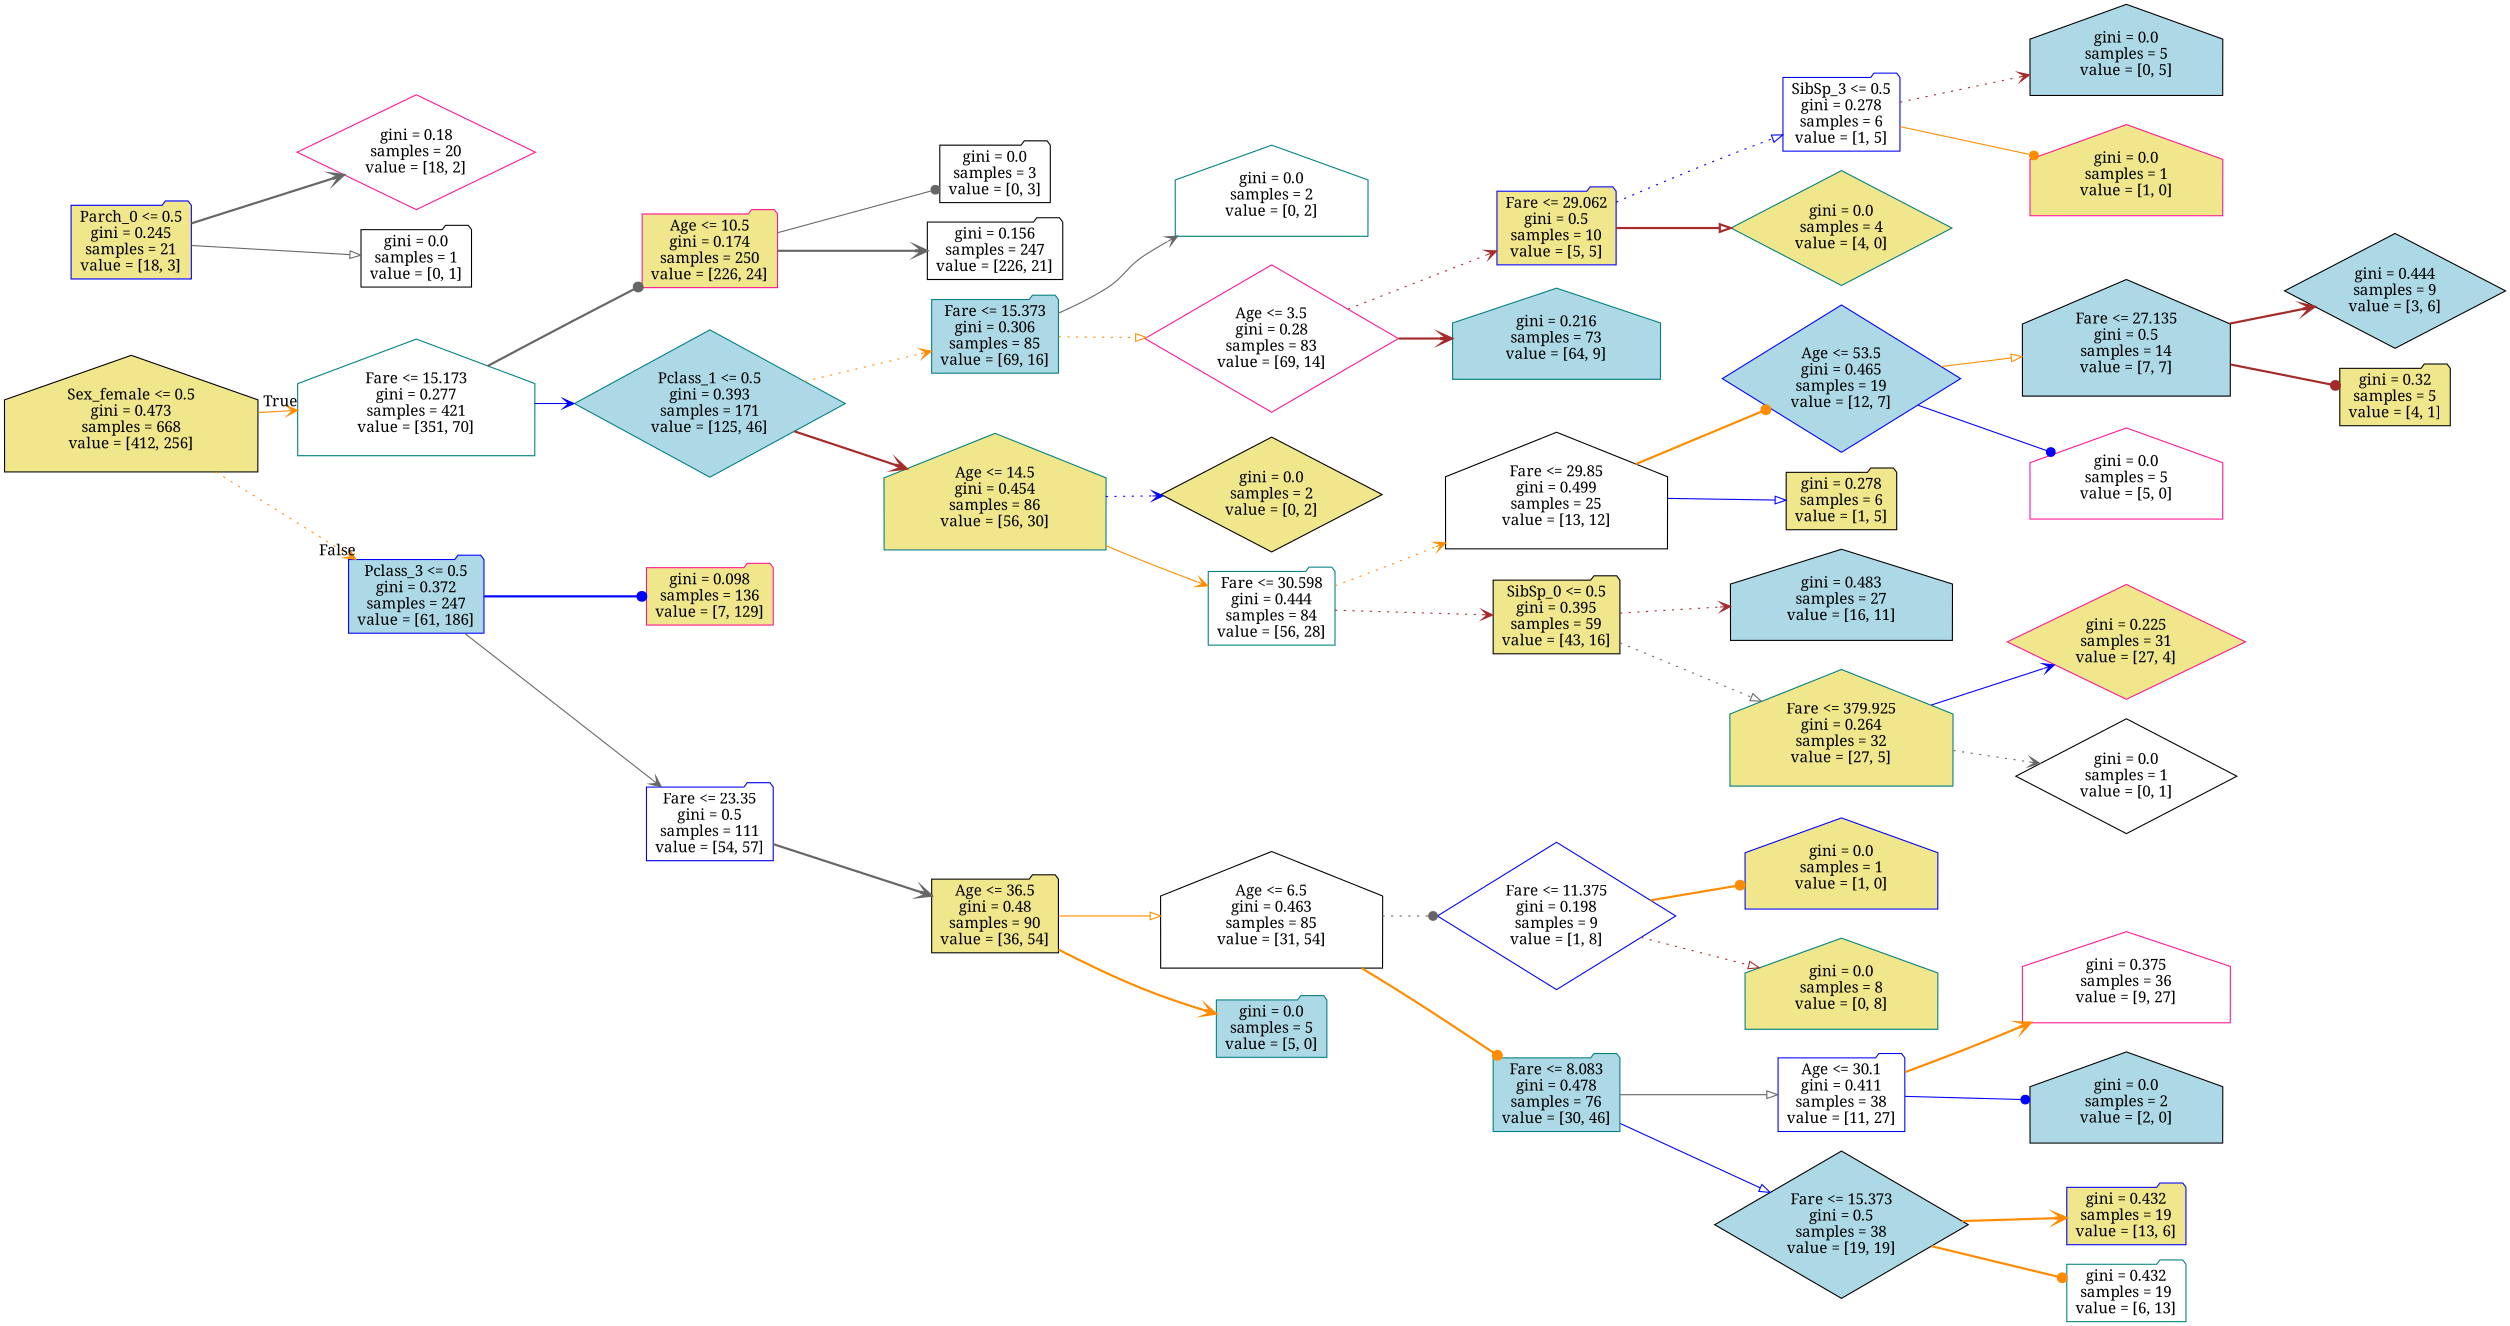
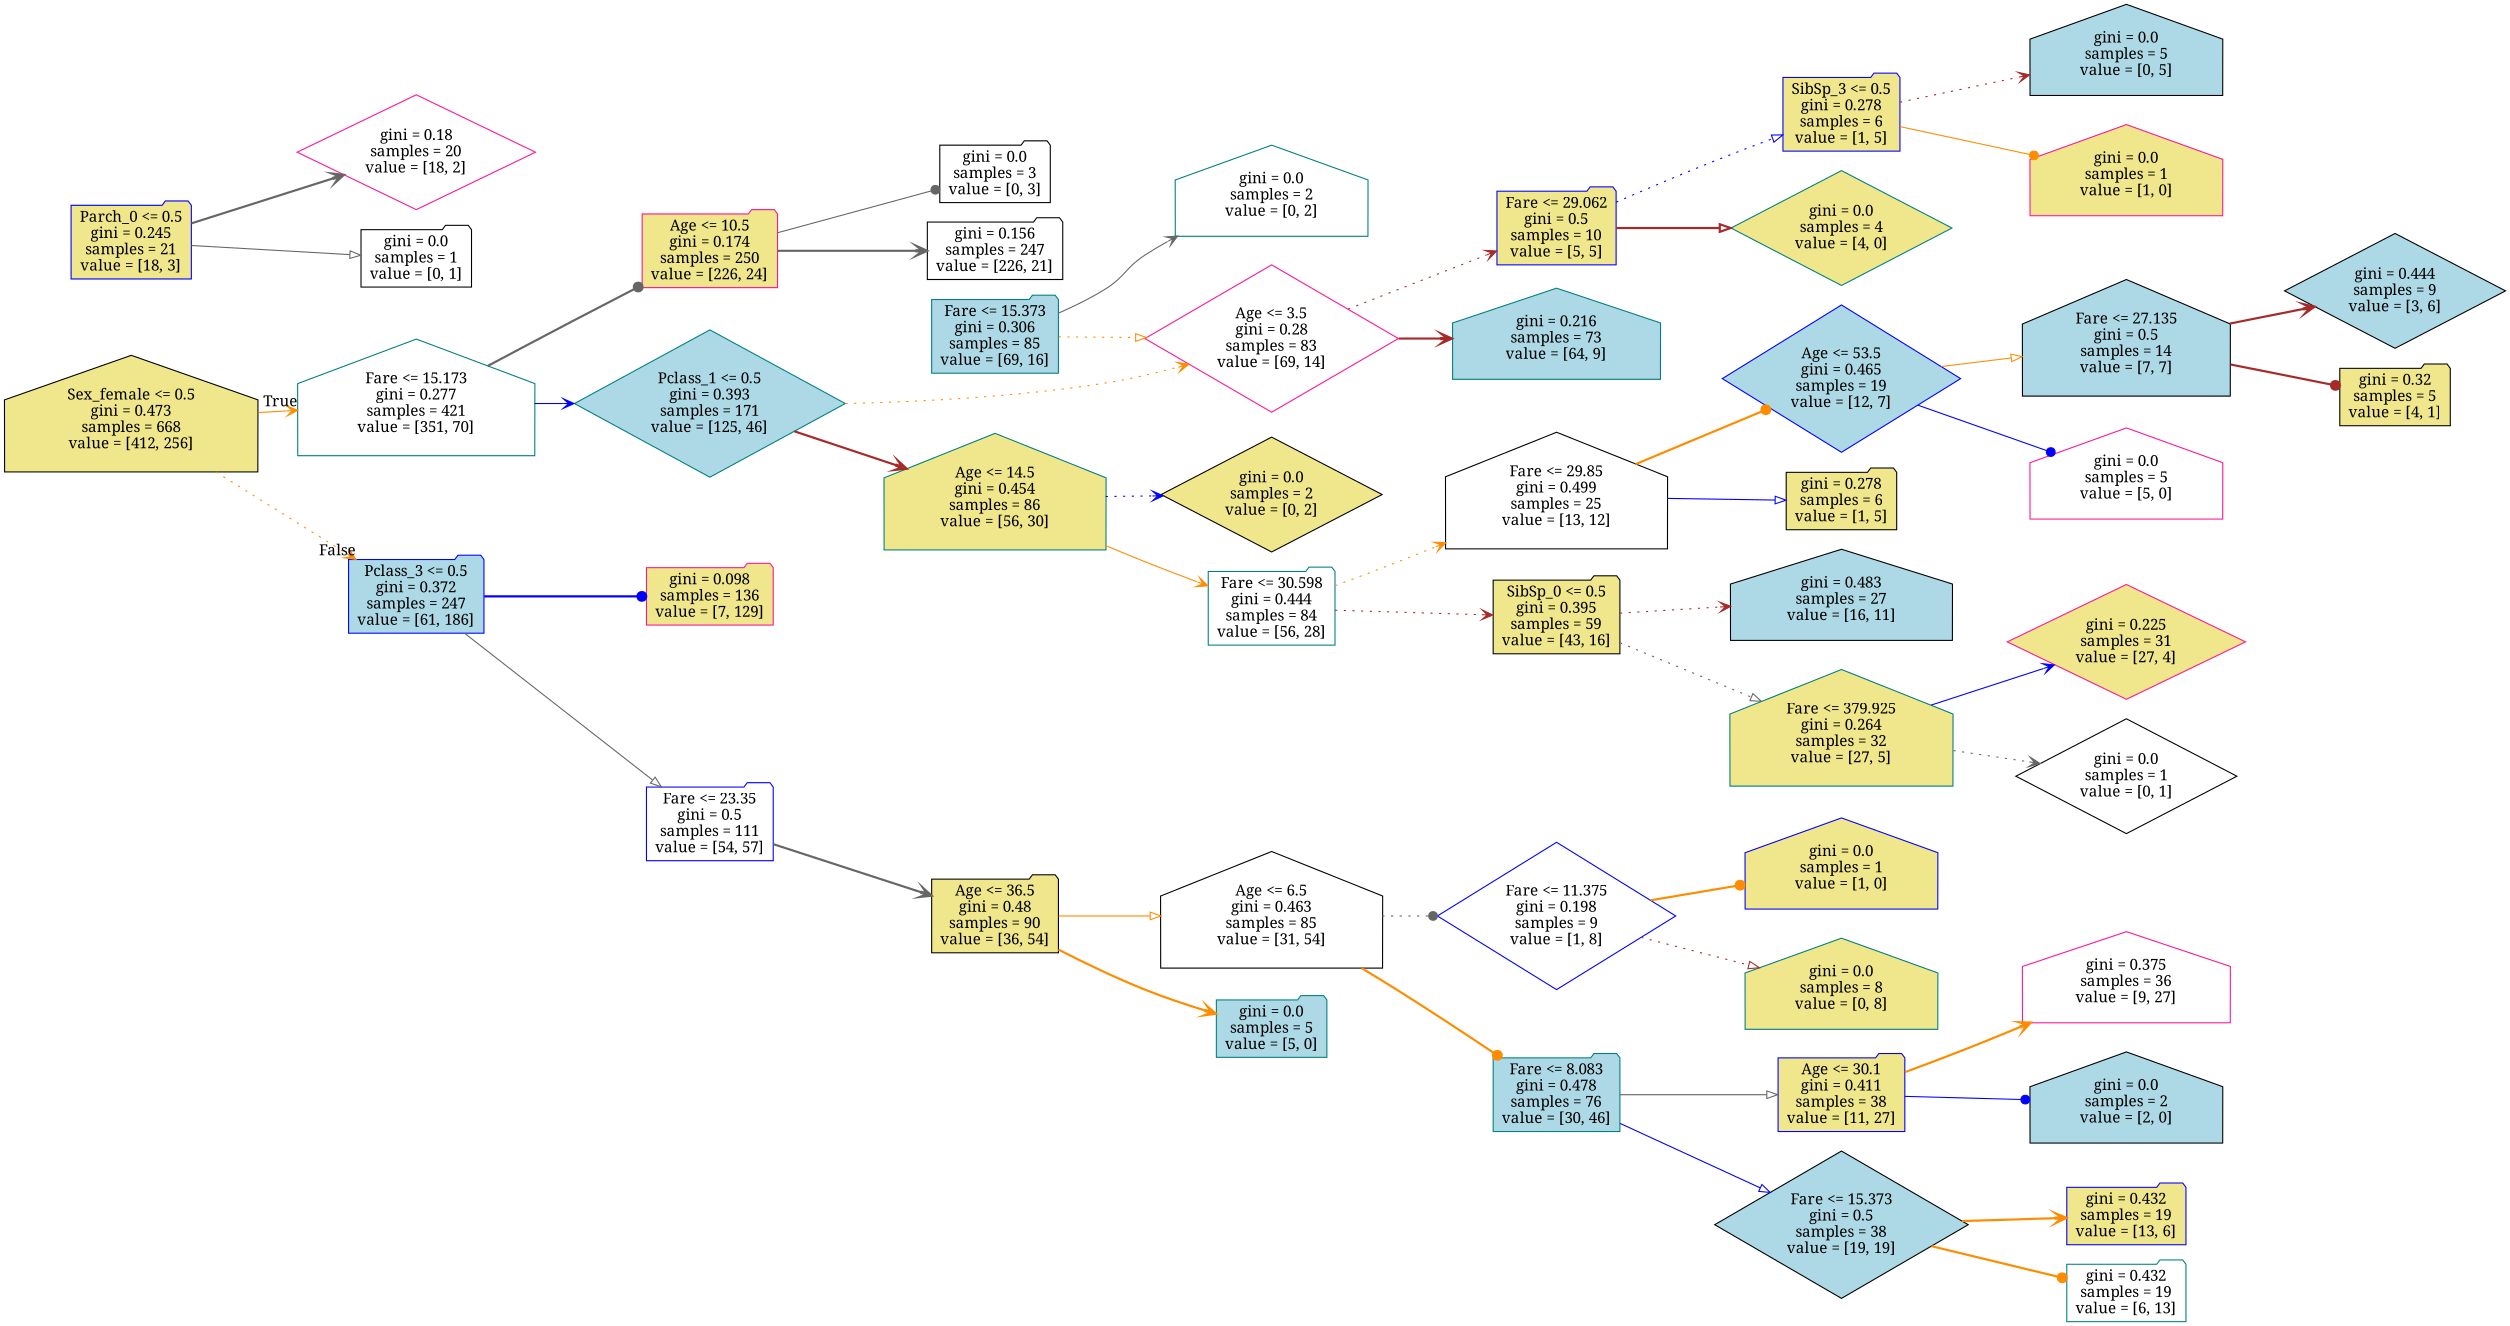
(1841, 114) -> (1841, 114)
(863, 368) -> (1013, 394)
(559, 707) -> (559, 707)
(1841, 1095) -> (1841, 1095)
